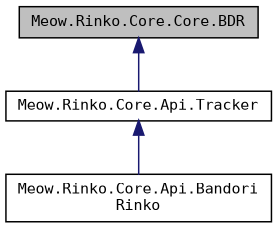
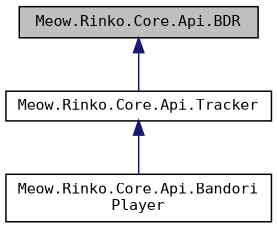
(139, 22) -> (139, 22)
(139, 198) -> (139, 198)
